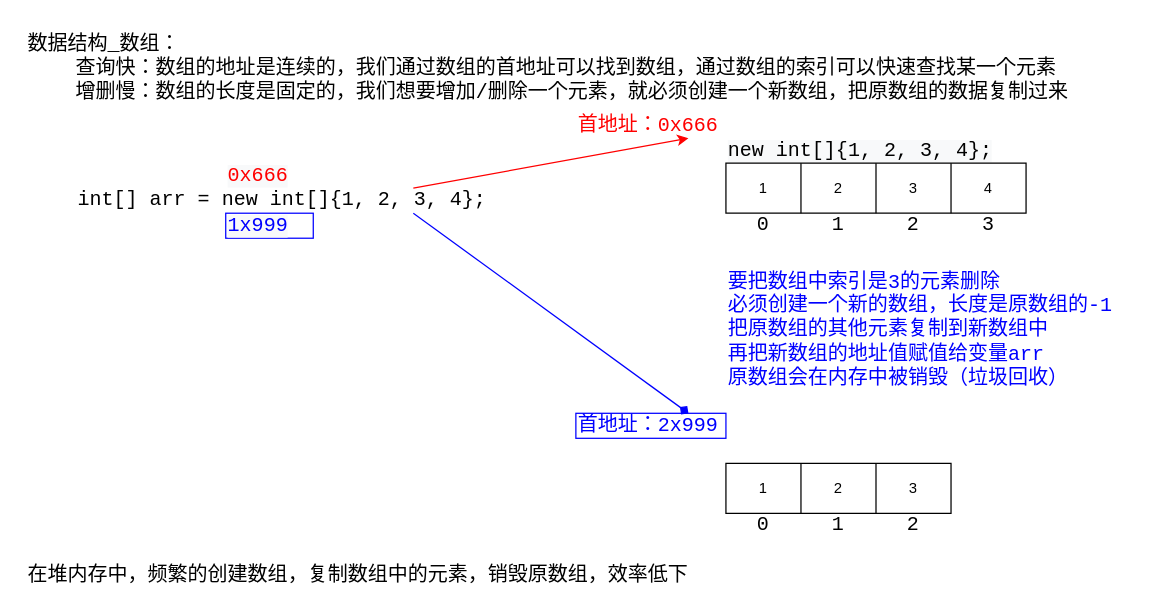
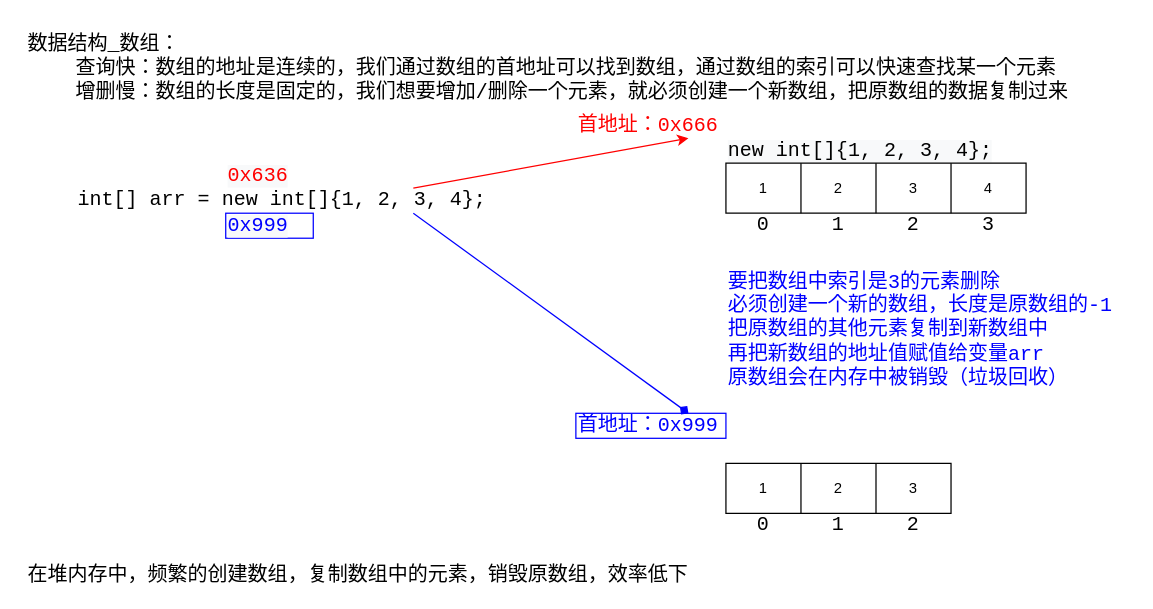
(256, 176) -> (256, 176)
(256, 226) -> (256, 226)
(646, 426) -> (646, 426)
